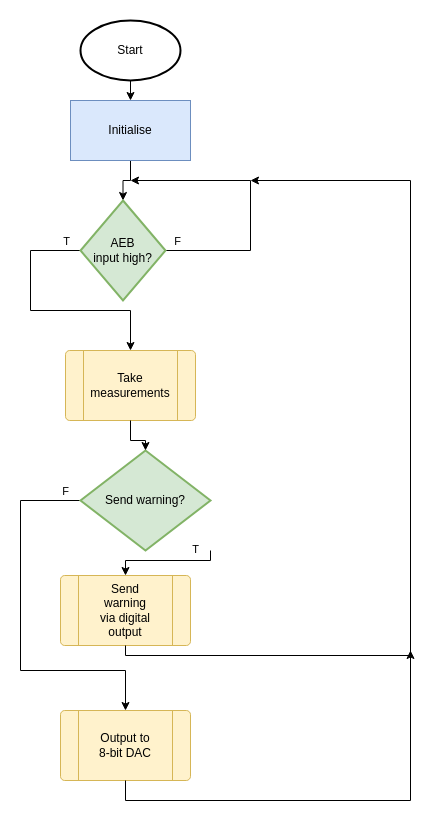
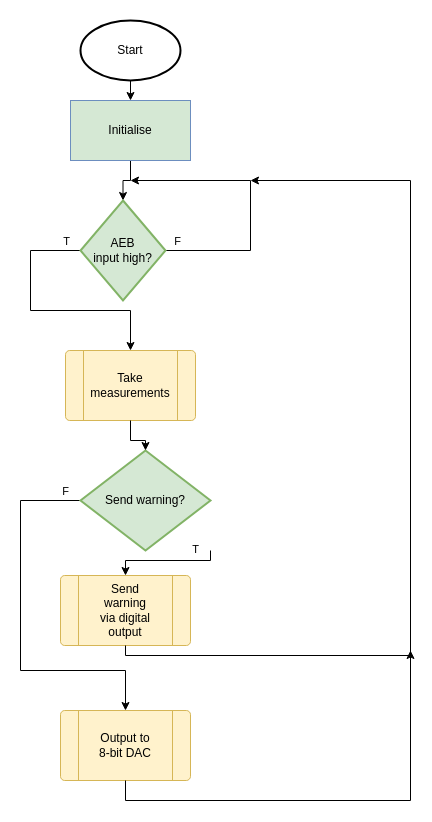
(131, 131) -> (131, 131)
